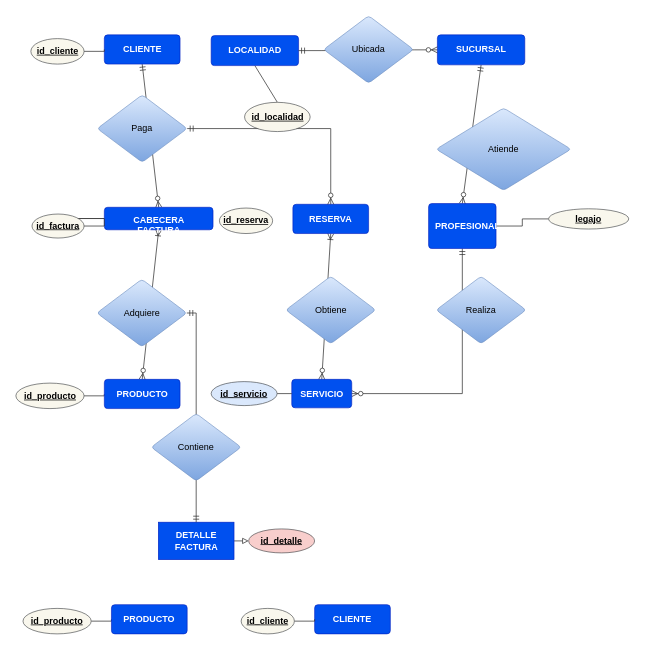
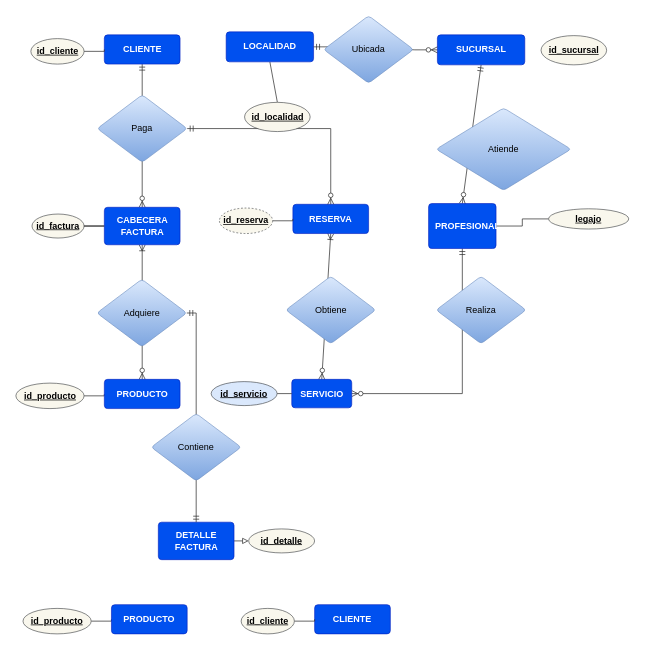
none -> (574, 50)
(255, 51) -> (270, 47)
(159, 219) -> (142, 226)
(246, 221) -> (246, 221)
none -> (283, 221)
(196, 541) -> (196, 541)
(282, 541) -> (282, 541)
